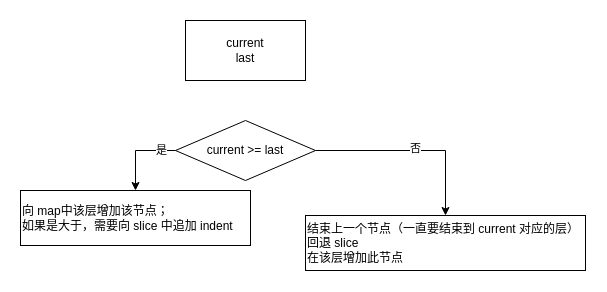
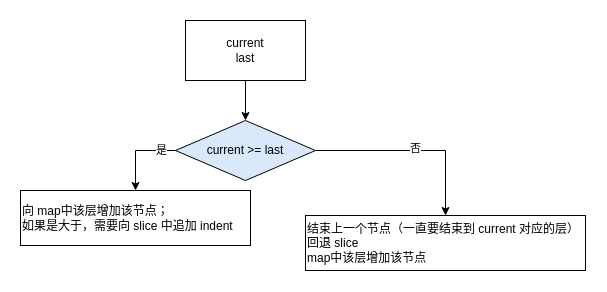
none -> (246, 97)
(246, 151) -> (246, 151)
(447, 244) -> (447, 244)
